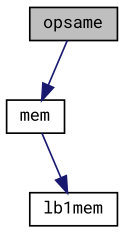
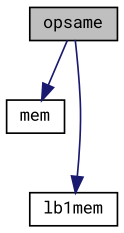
(51, 155) -> (80, 108)
